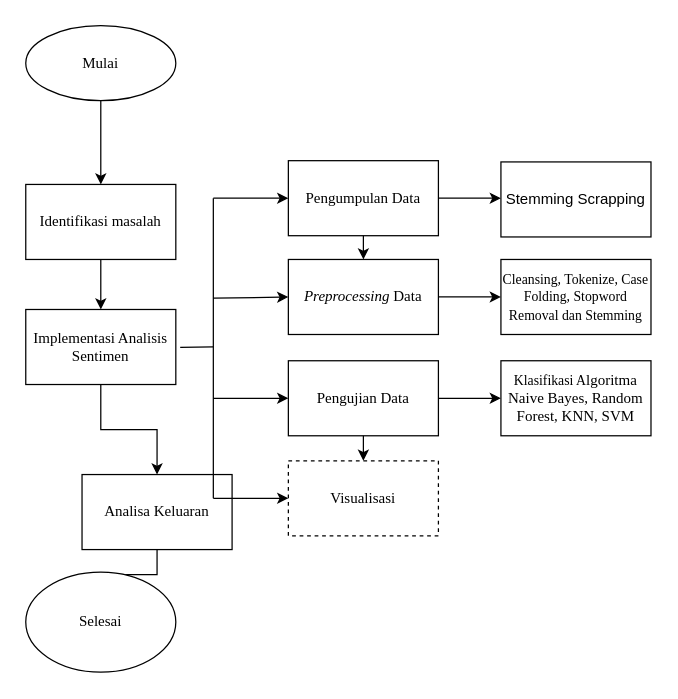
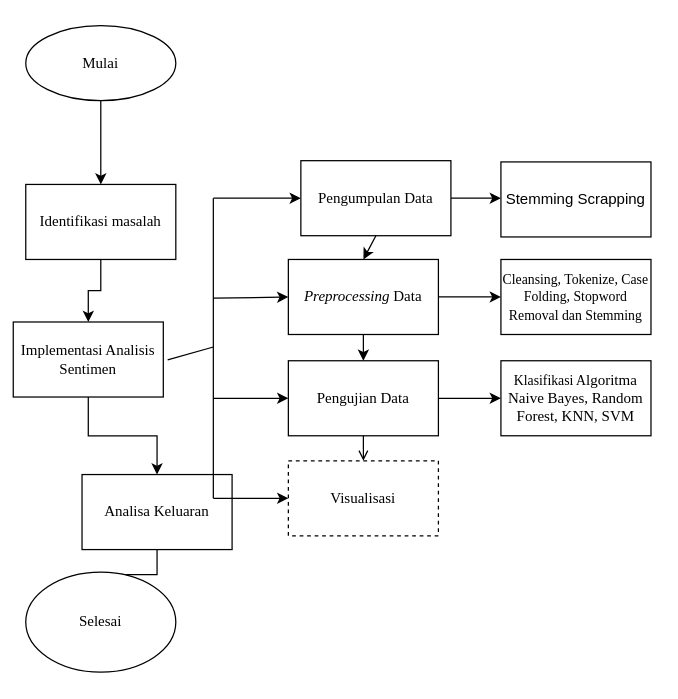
(363, 198) -> (376, 198)
none -> (363, 344)
(101, 347) -> (88, 359)
(363, 451) -> (363, 453)
